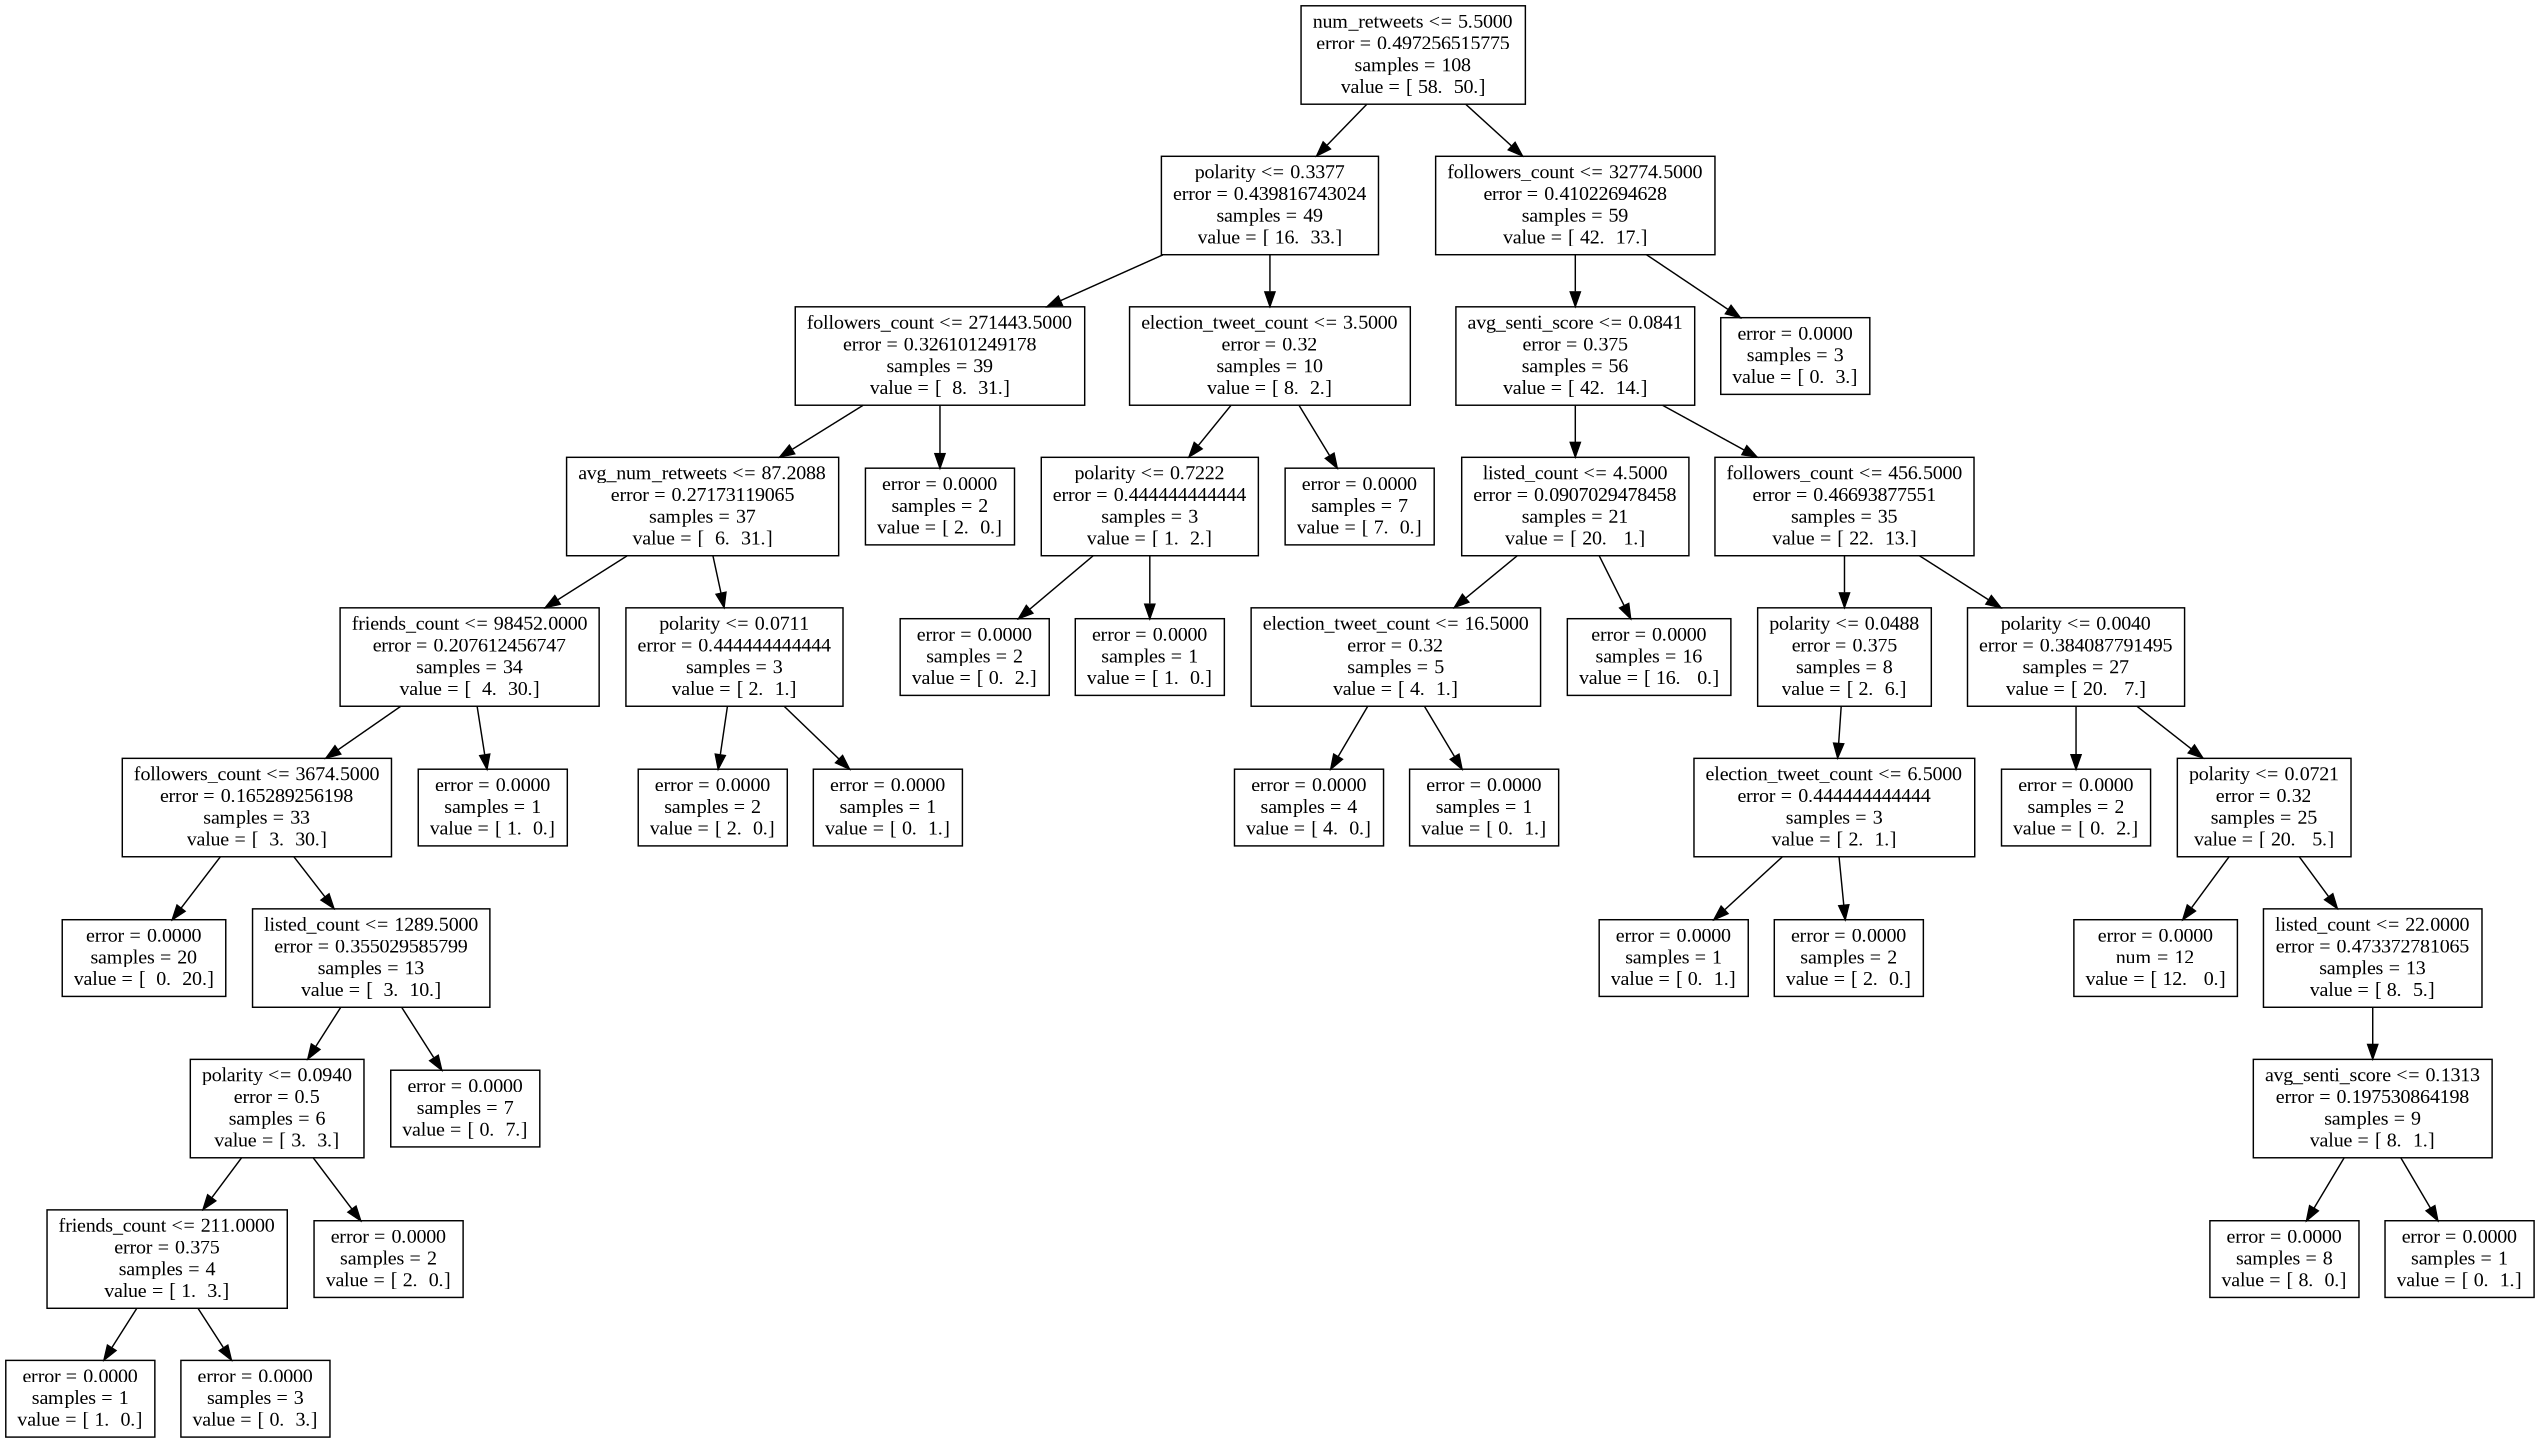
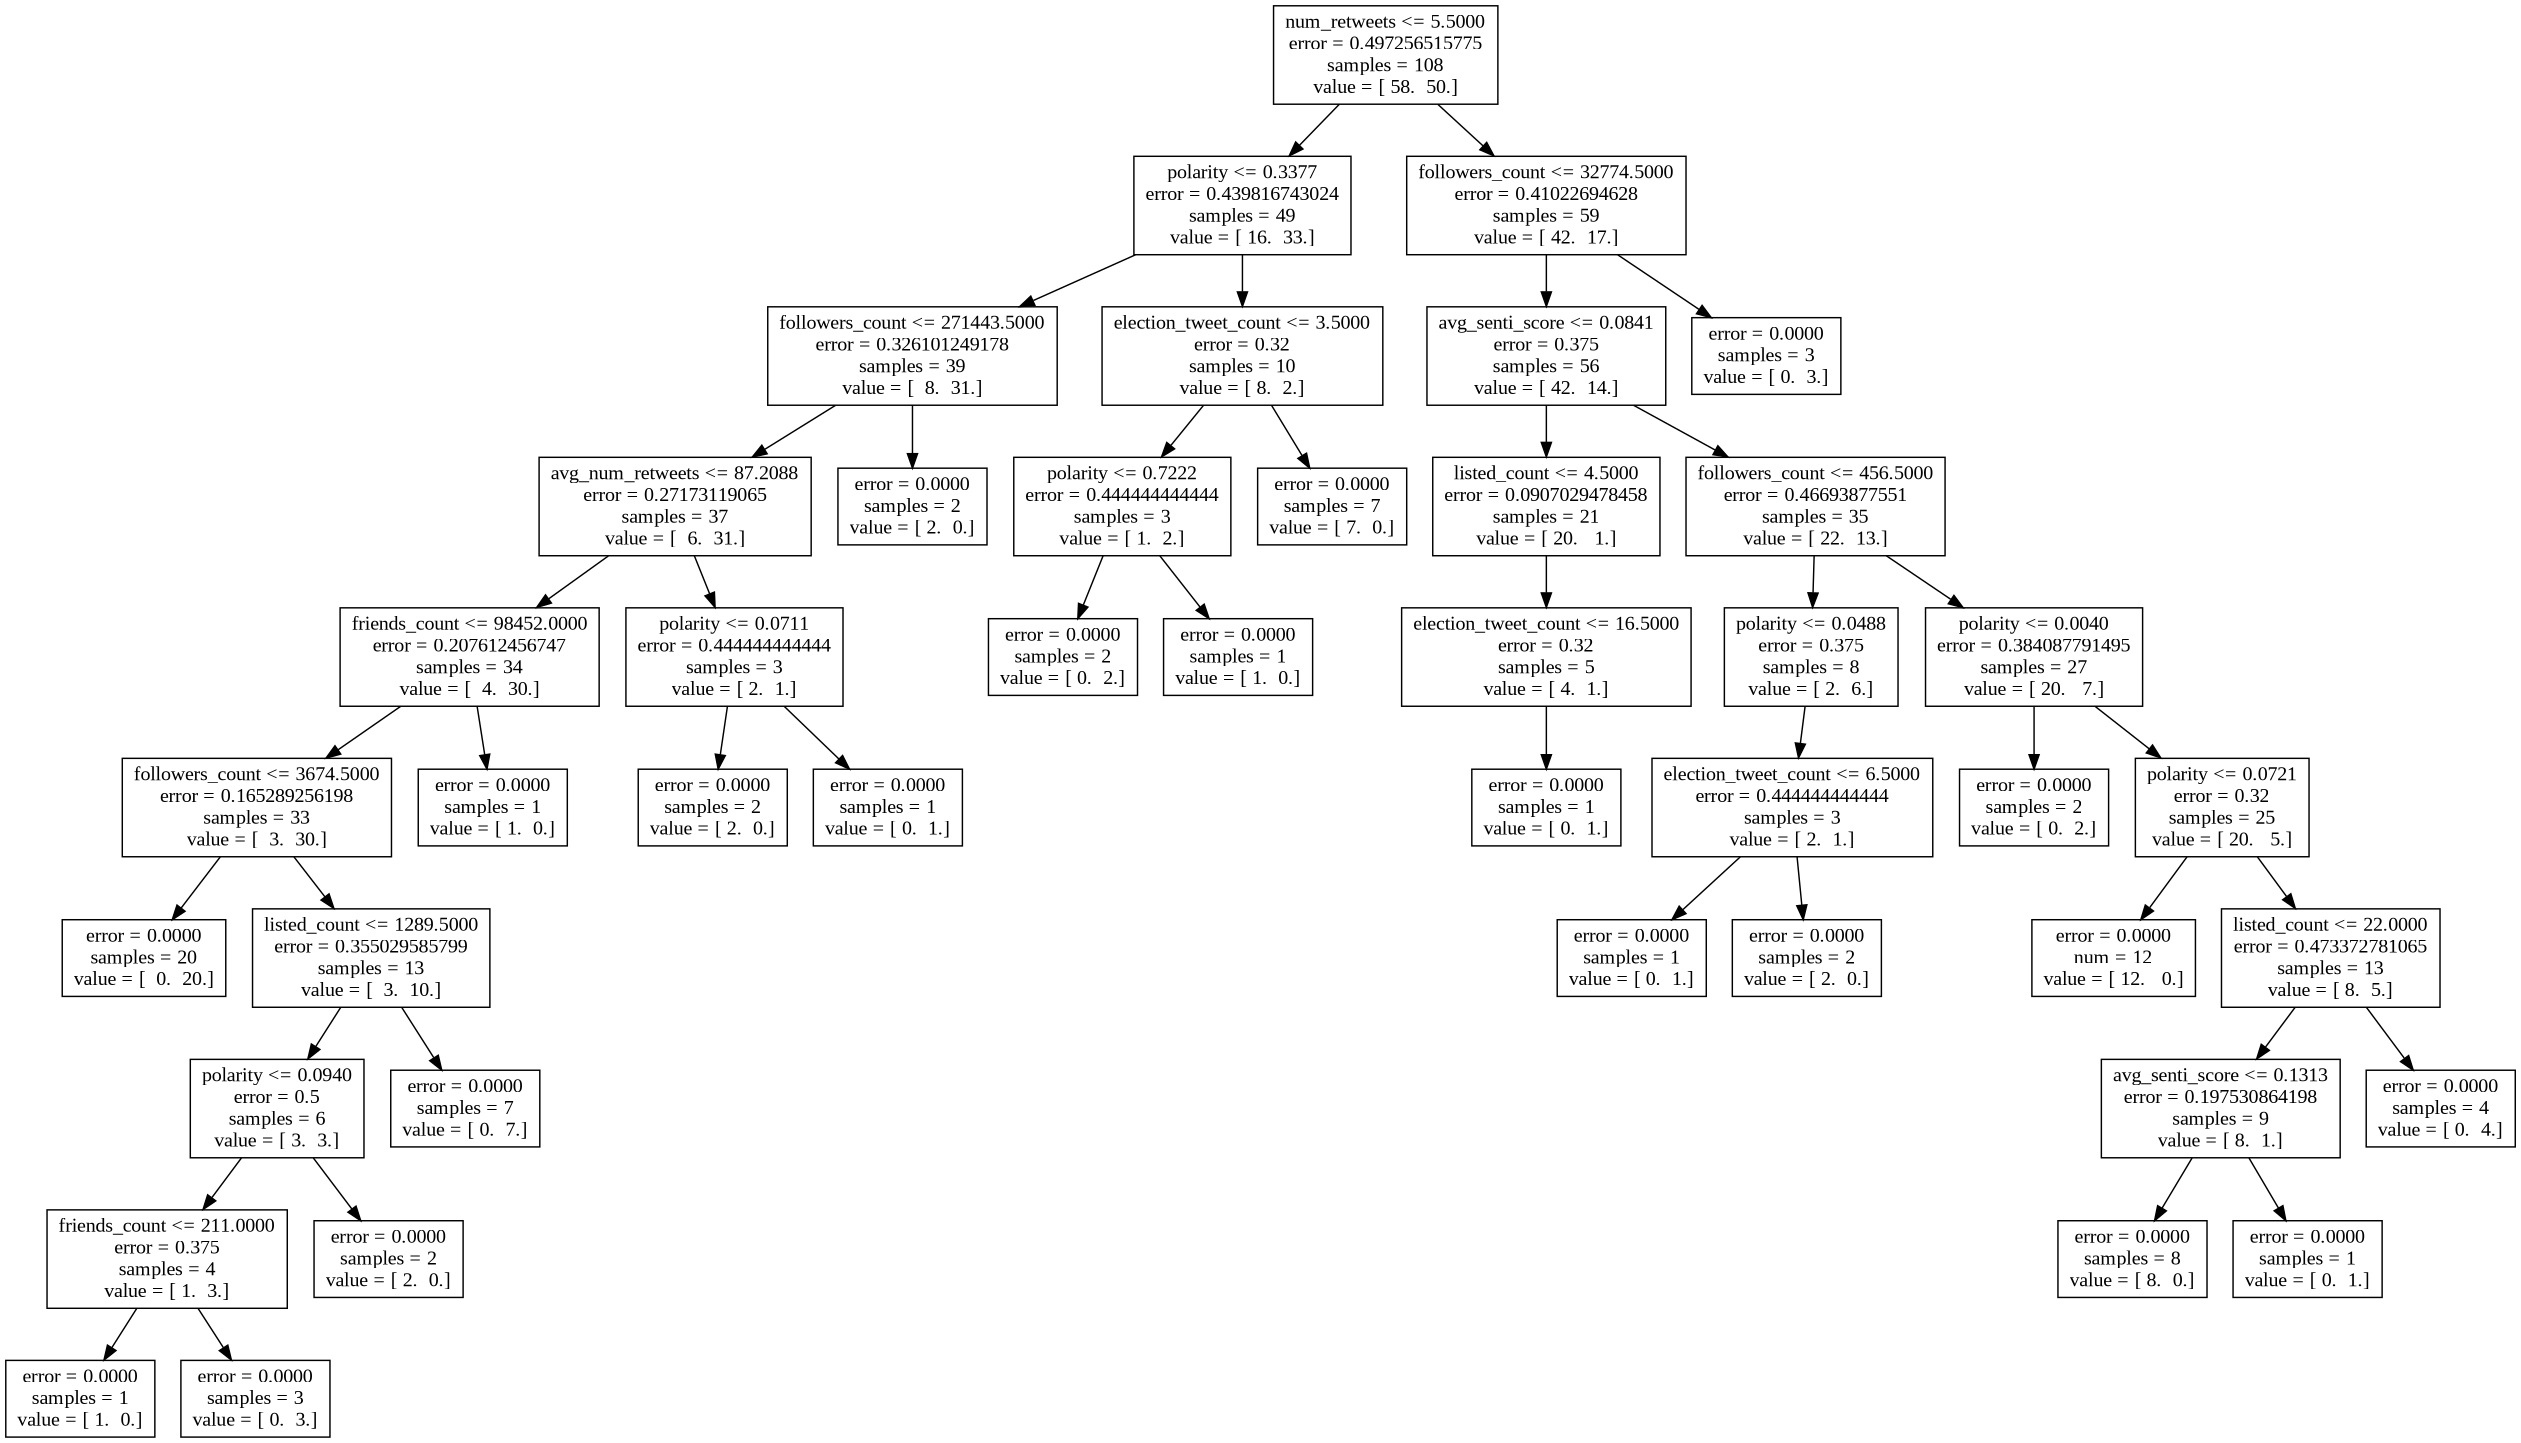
(1649, 657) -> none
(1309, 808) -> none
none -> (2441, 1109)
